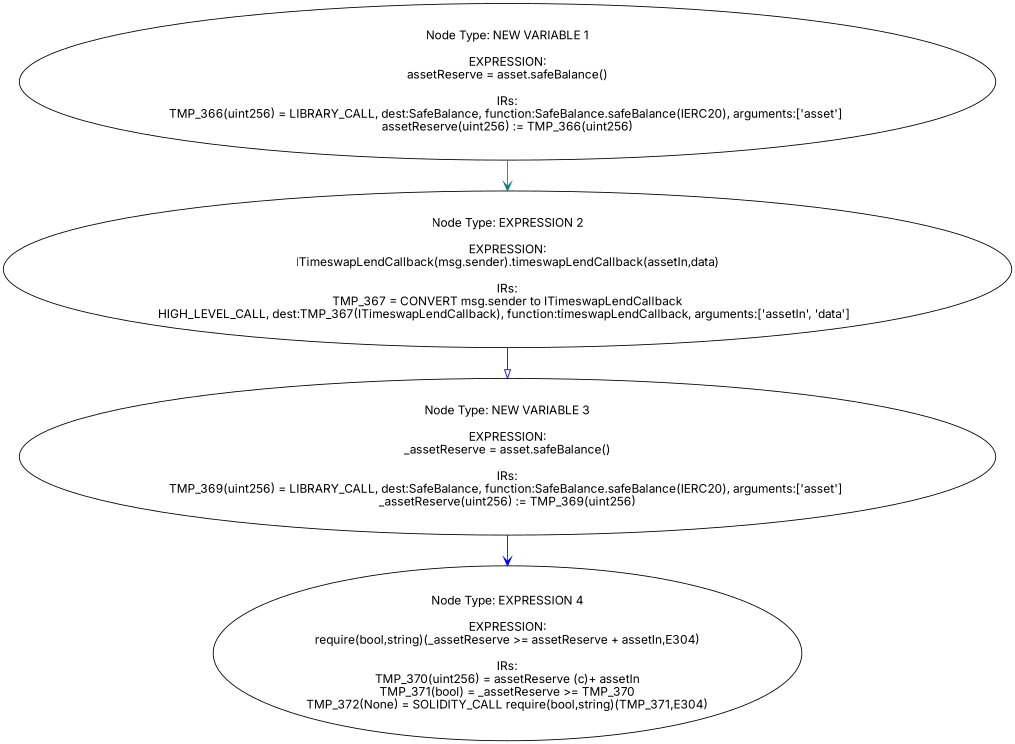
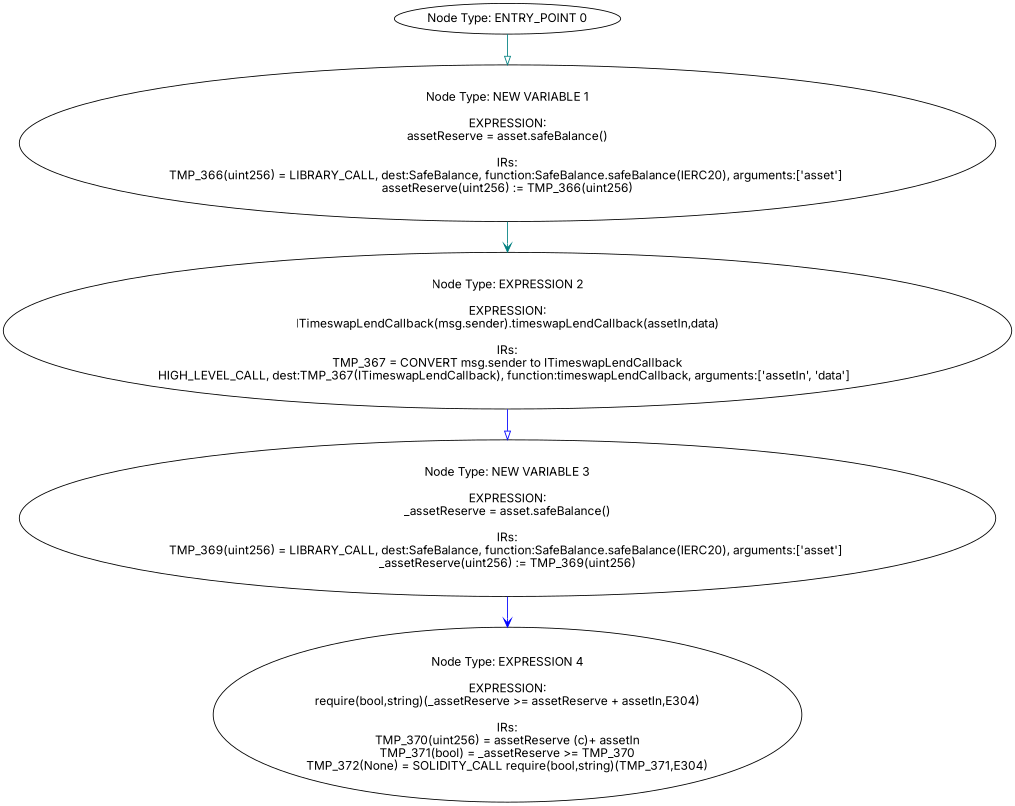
none -> (508, 19)
